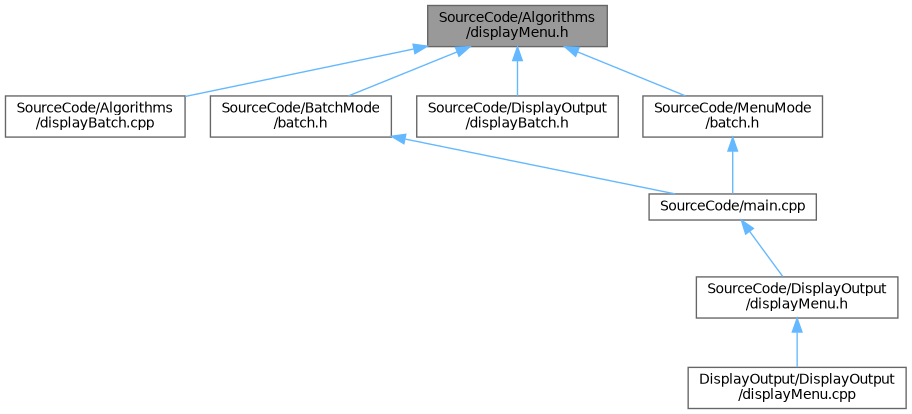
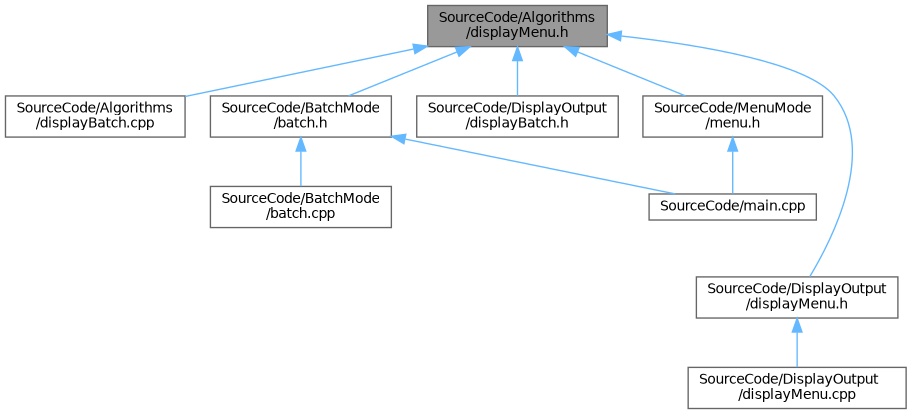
(733, 117) -> (733, 117)
none -> (301, 207)
(766, 254) -> (822, 86)
(797, 388) -> (797, 388)
